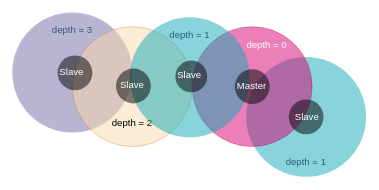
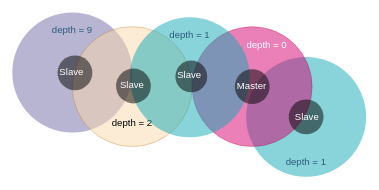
(72, 30) -> (72, 30)
